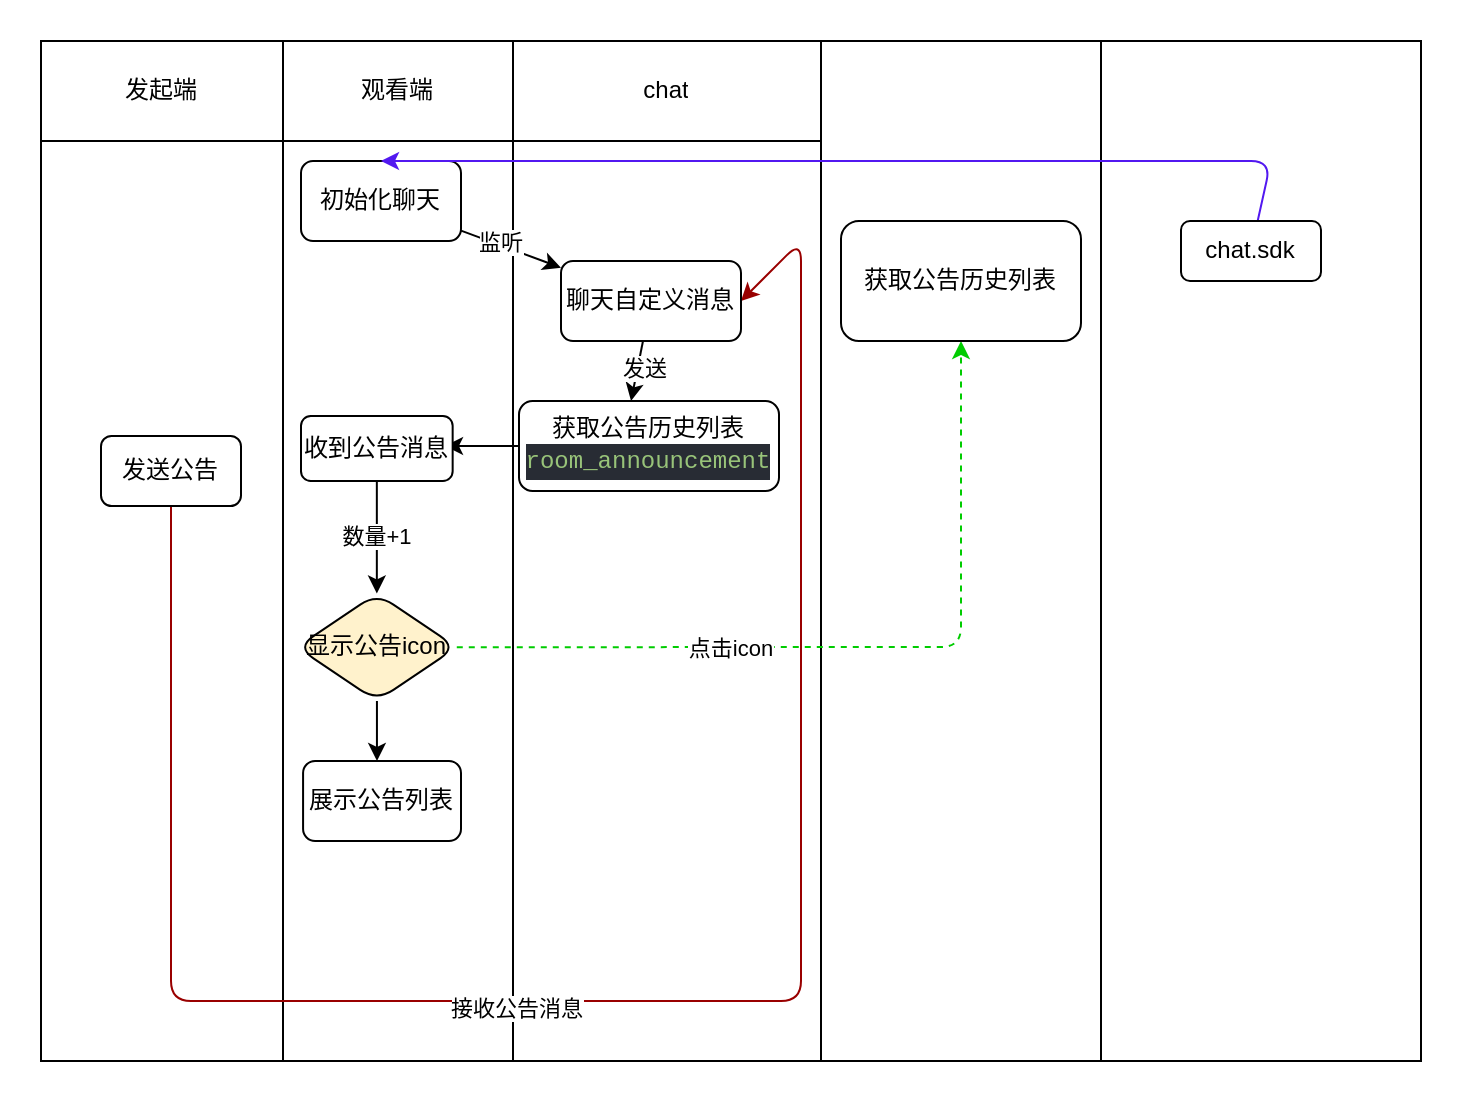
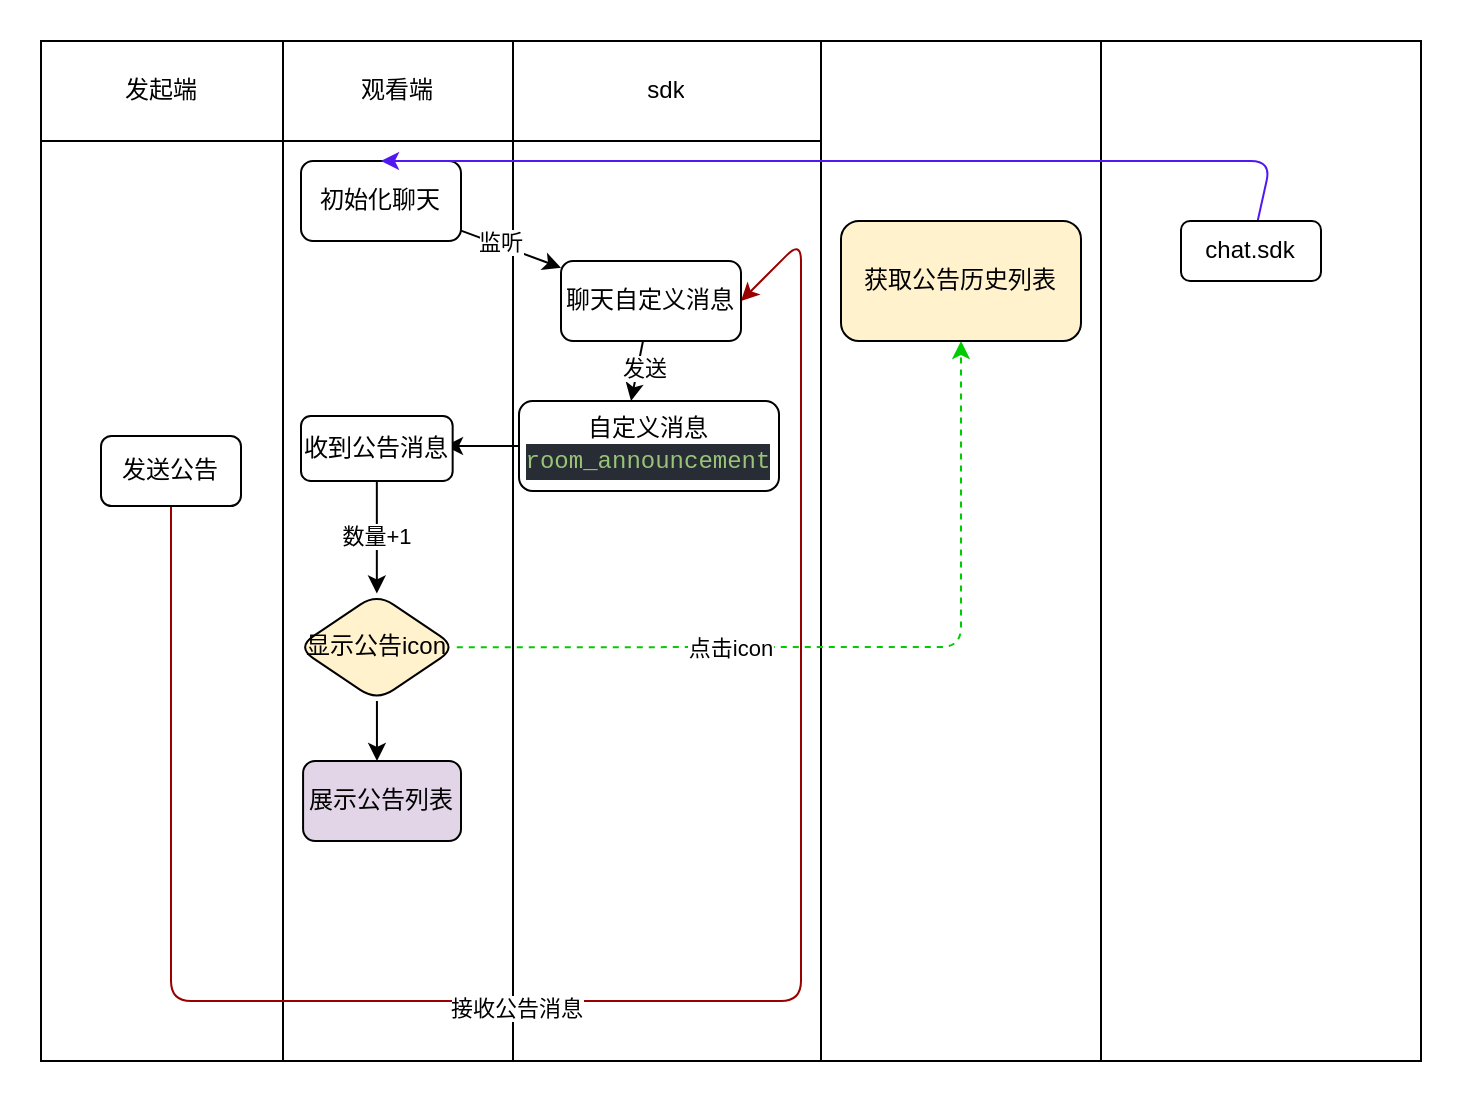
(667, 91) -> (667, 91)
(961, 281) -> (961, 281)
(649, 447) -> (649, 447)
(382, 801) -> (382, 801)
